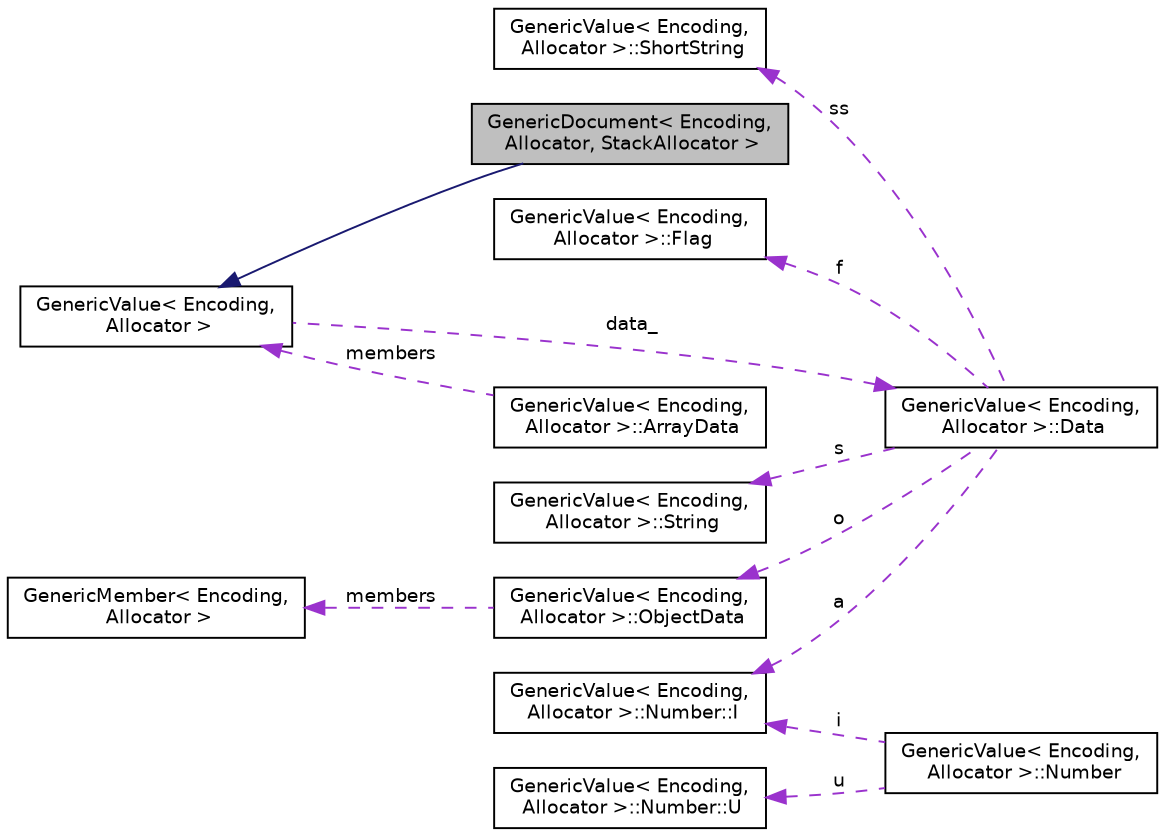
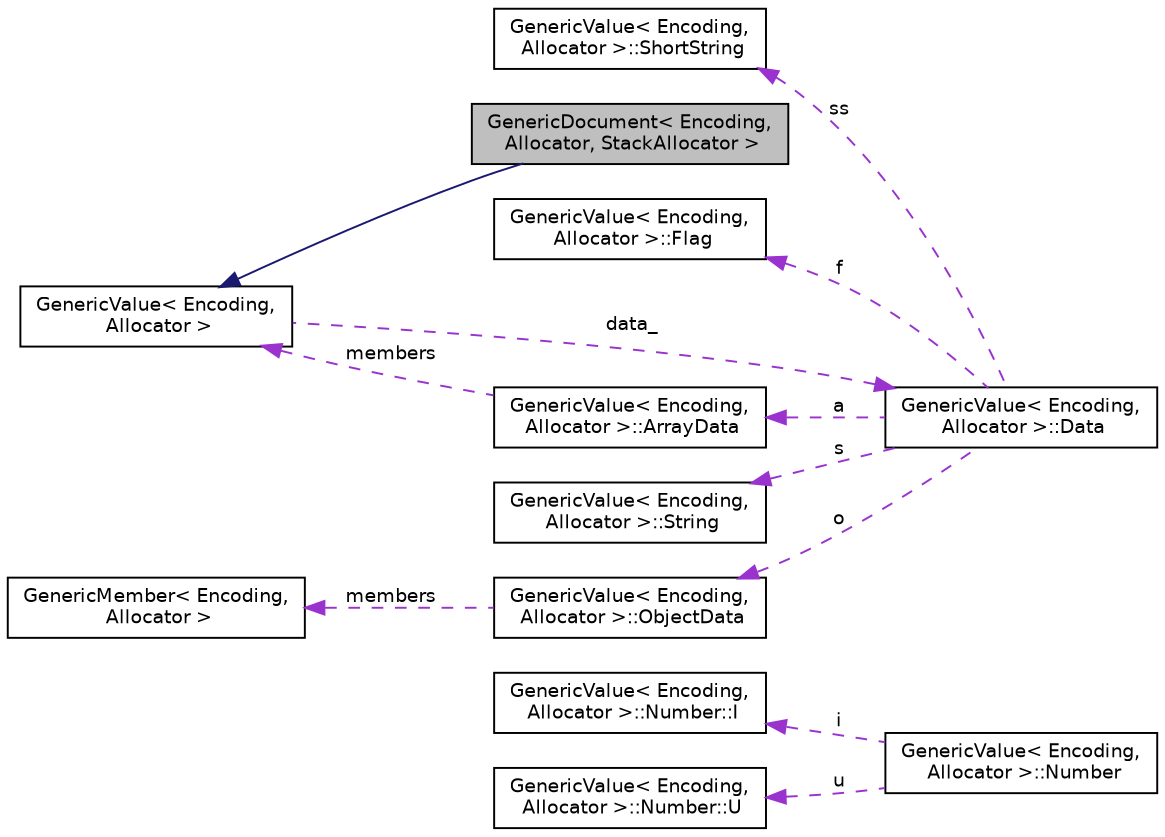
(896, 568) -> (836, 417)
